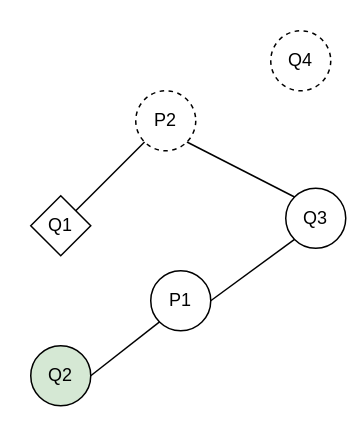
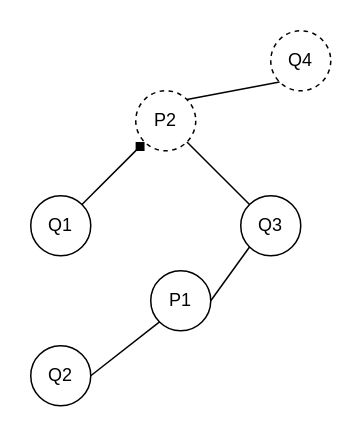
none -> (233, 91)
(140, 147) -> (136, 151)
(316, 218) -> (271, 226)
(61, 226) -> (61, 226)
(61, 376) -> (61, 376)
